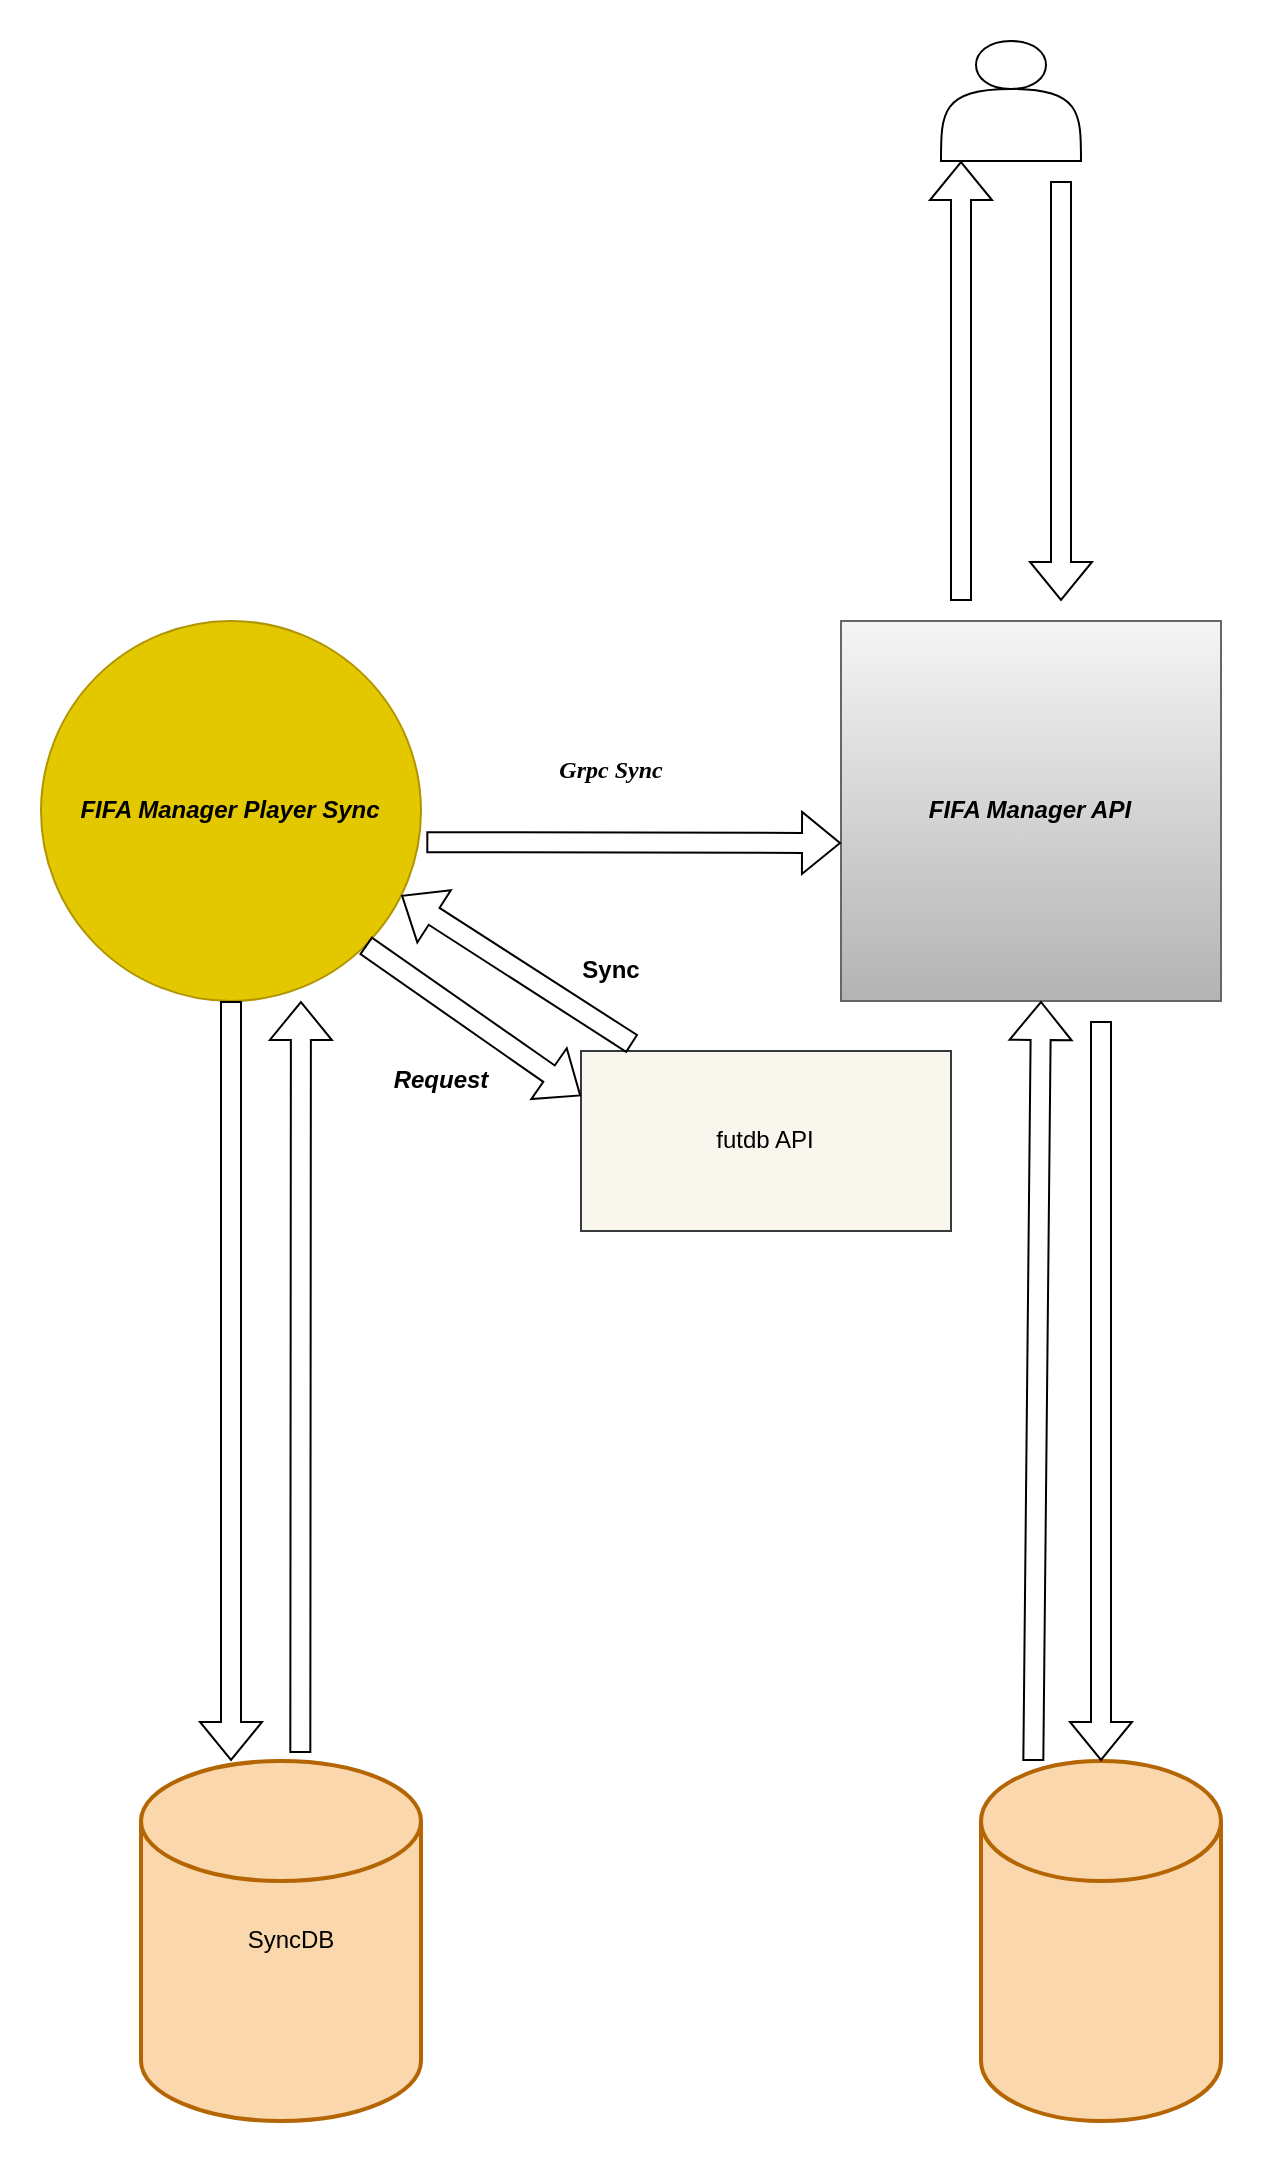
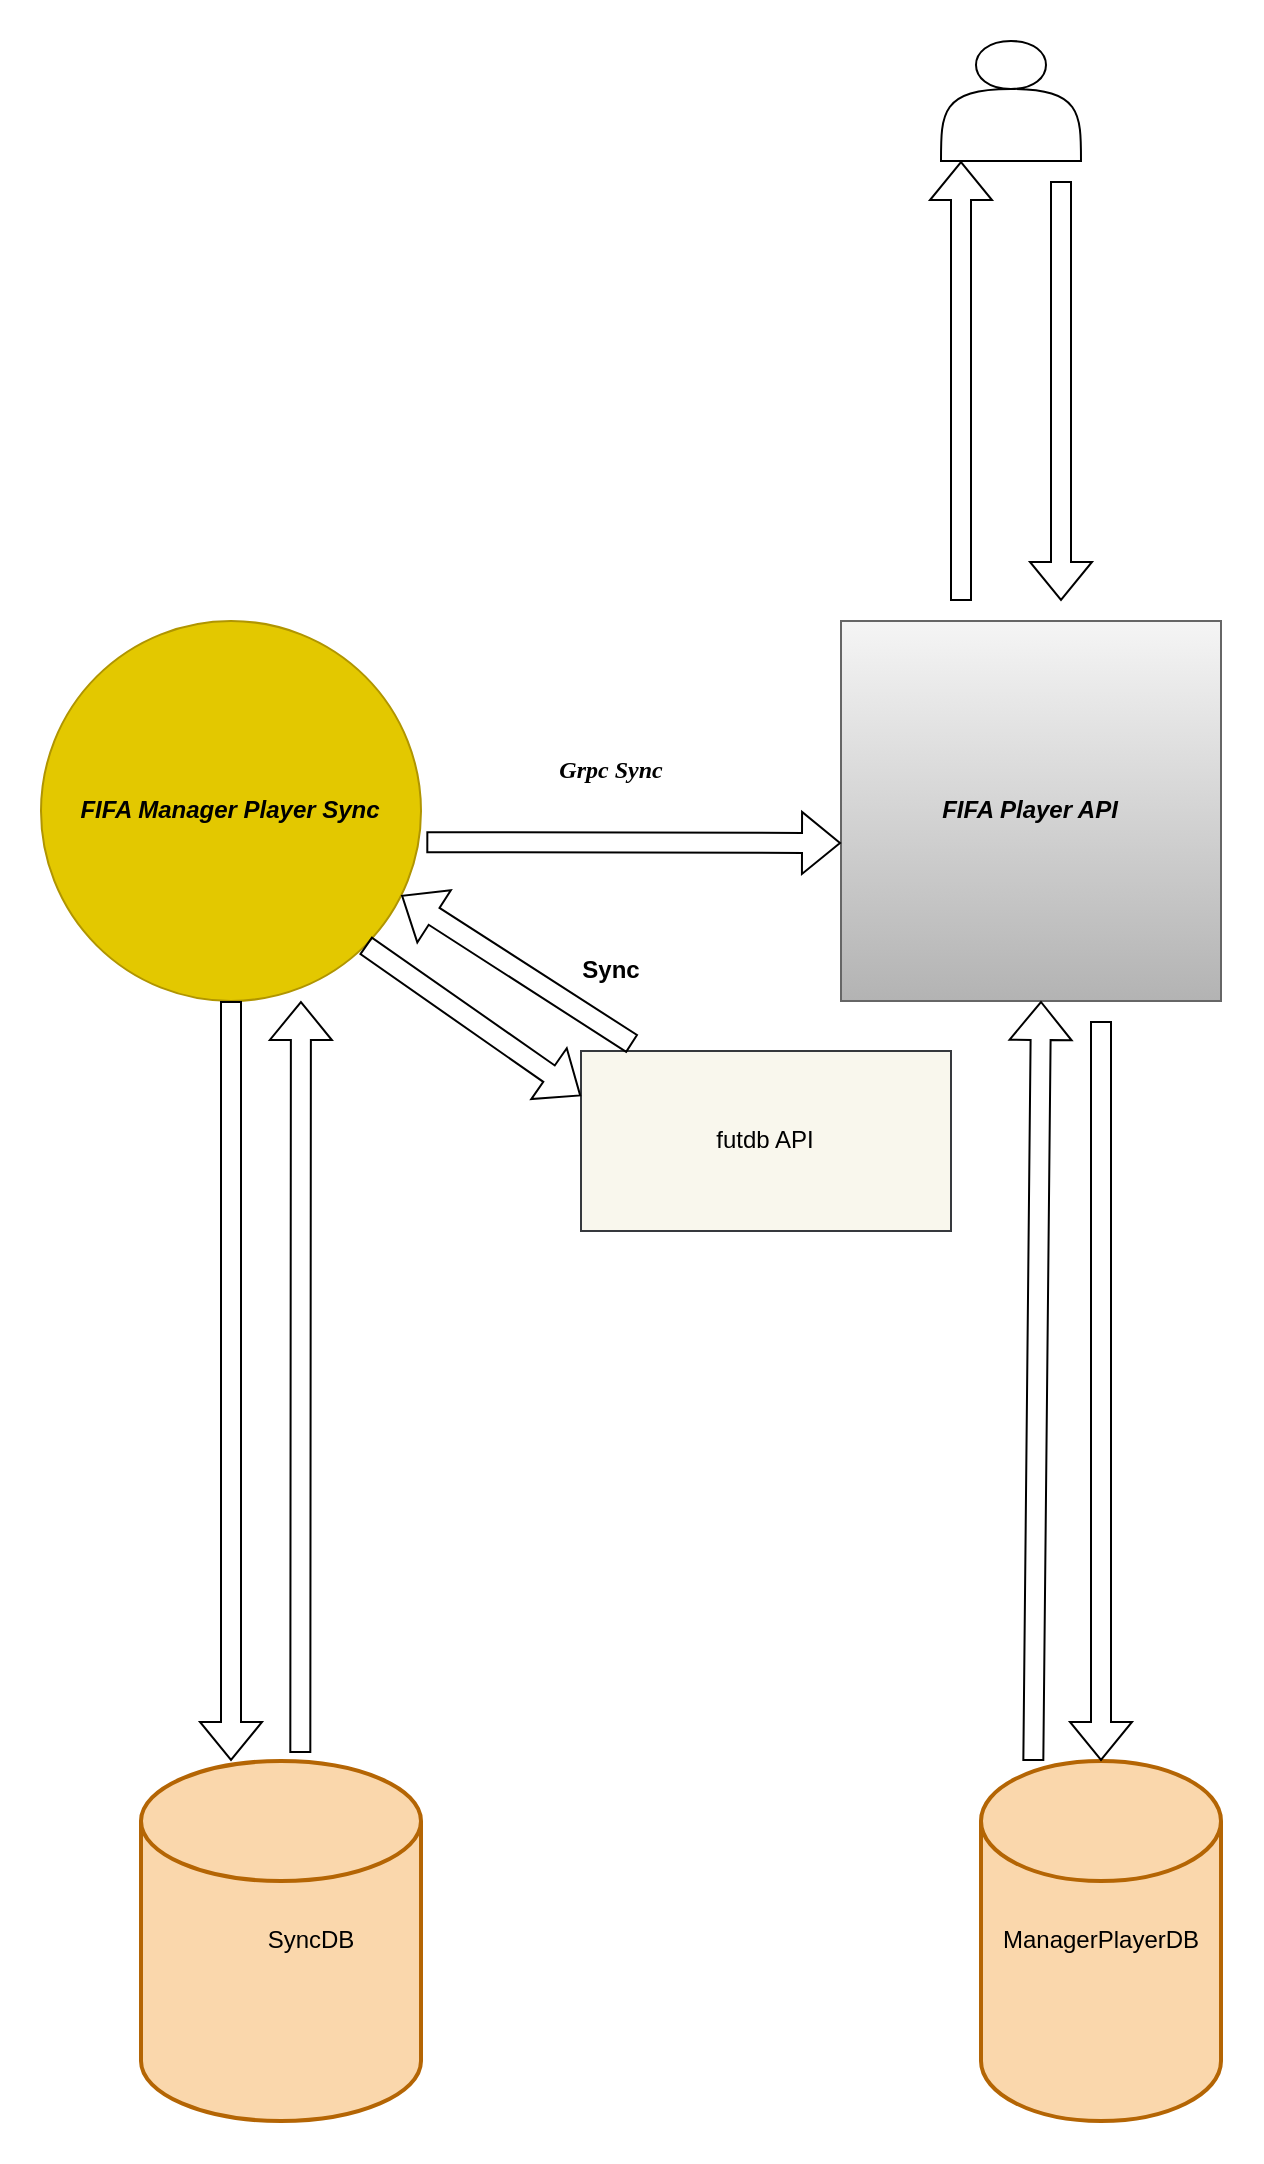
(1031, 811) -> (1031, 811)
(441, 1081) -> none
(291, 1941) -> (311, 1941)
none -> (1101, 1941)
